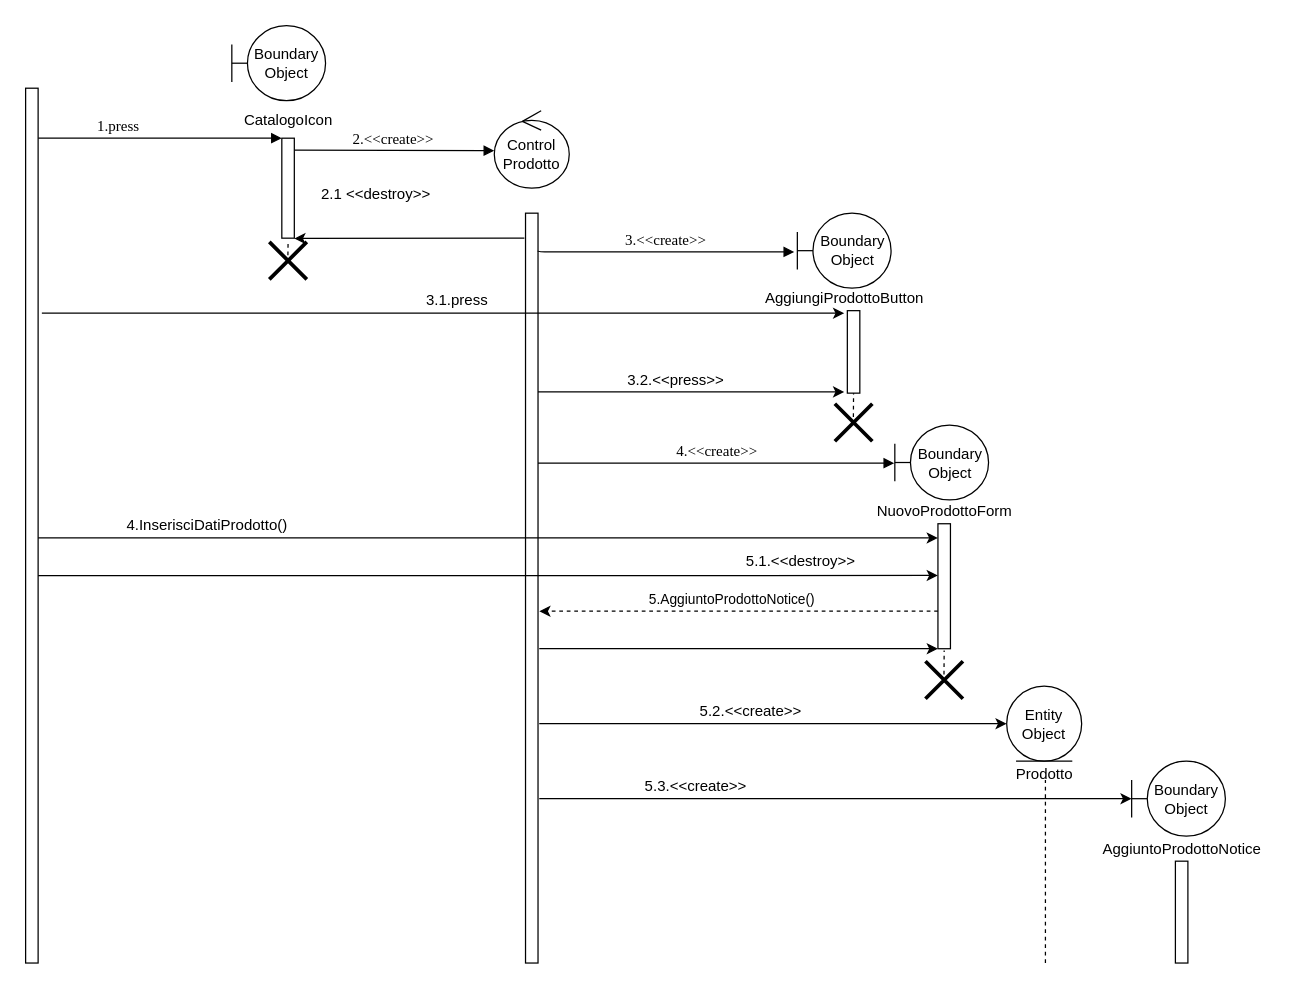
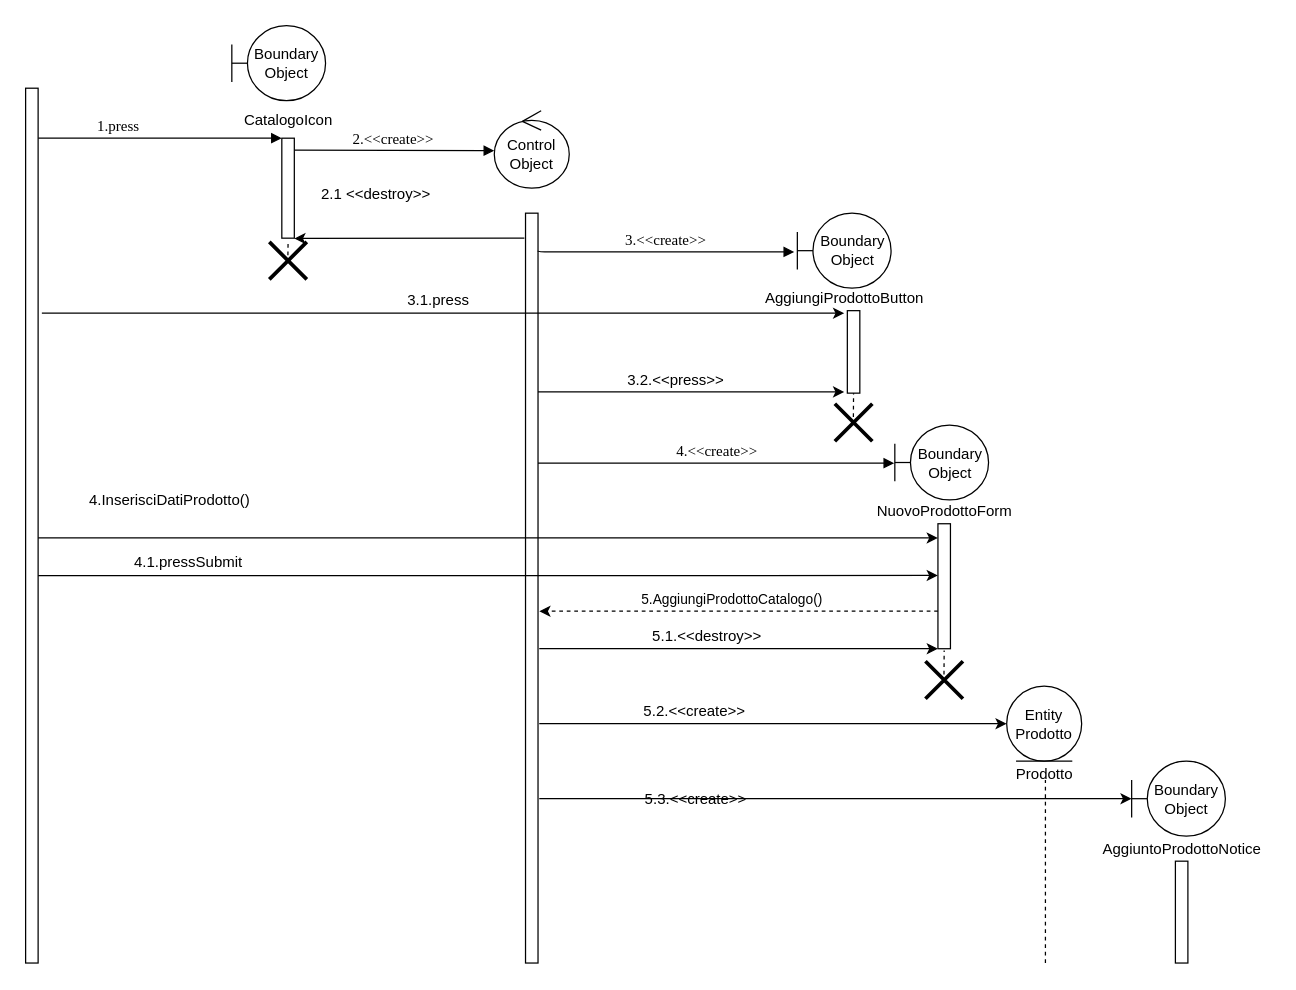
(532, 154) -> (532, 154)
(457, 301) -> (438, 301)
(207, 525) -> (169, 500)
(801, 561) -> (707, 636)
none -> (188, 563)
(733, 599) -> (733, 599)
(751, 711) -> (694, 711)
(1044, 724) -> (1044, 724)
(696, 786) -> (696, 799)
